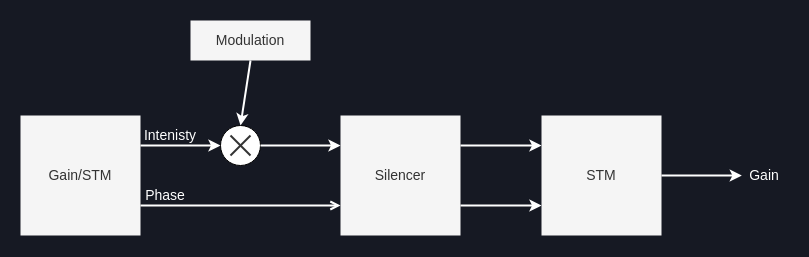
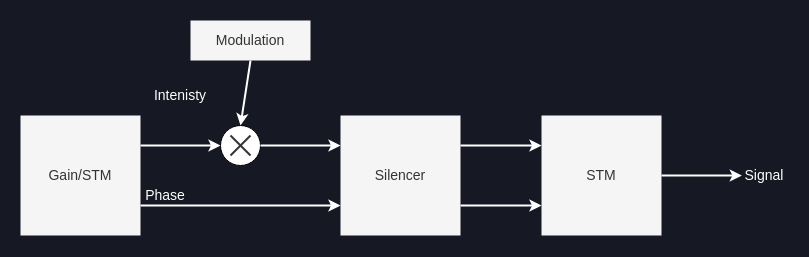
(171, 136) -> (181, 96)
(765, 176) -> (765, 176)
(331, 206) -> (330, 206)
